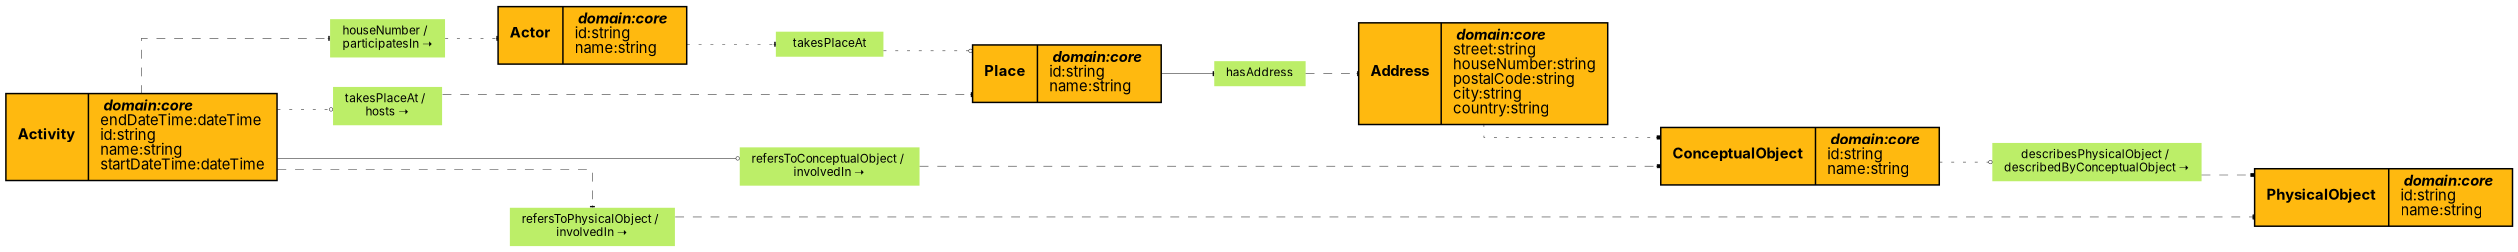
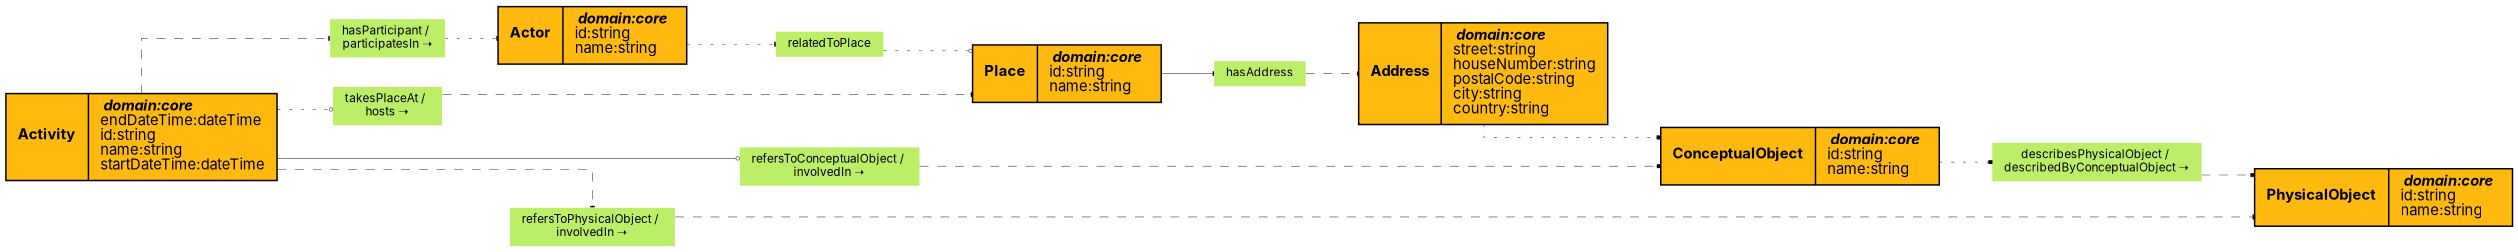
(388, 38) -> (388, 38)
(830, 44) -> (830, 44)
(1964, 162) -> (1964, 162)
